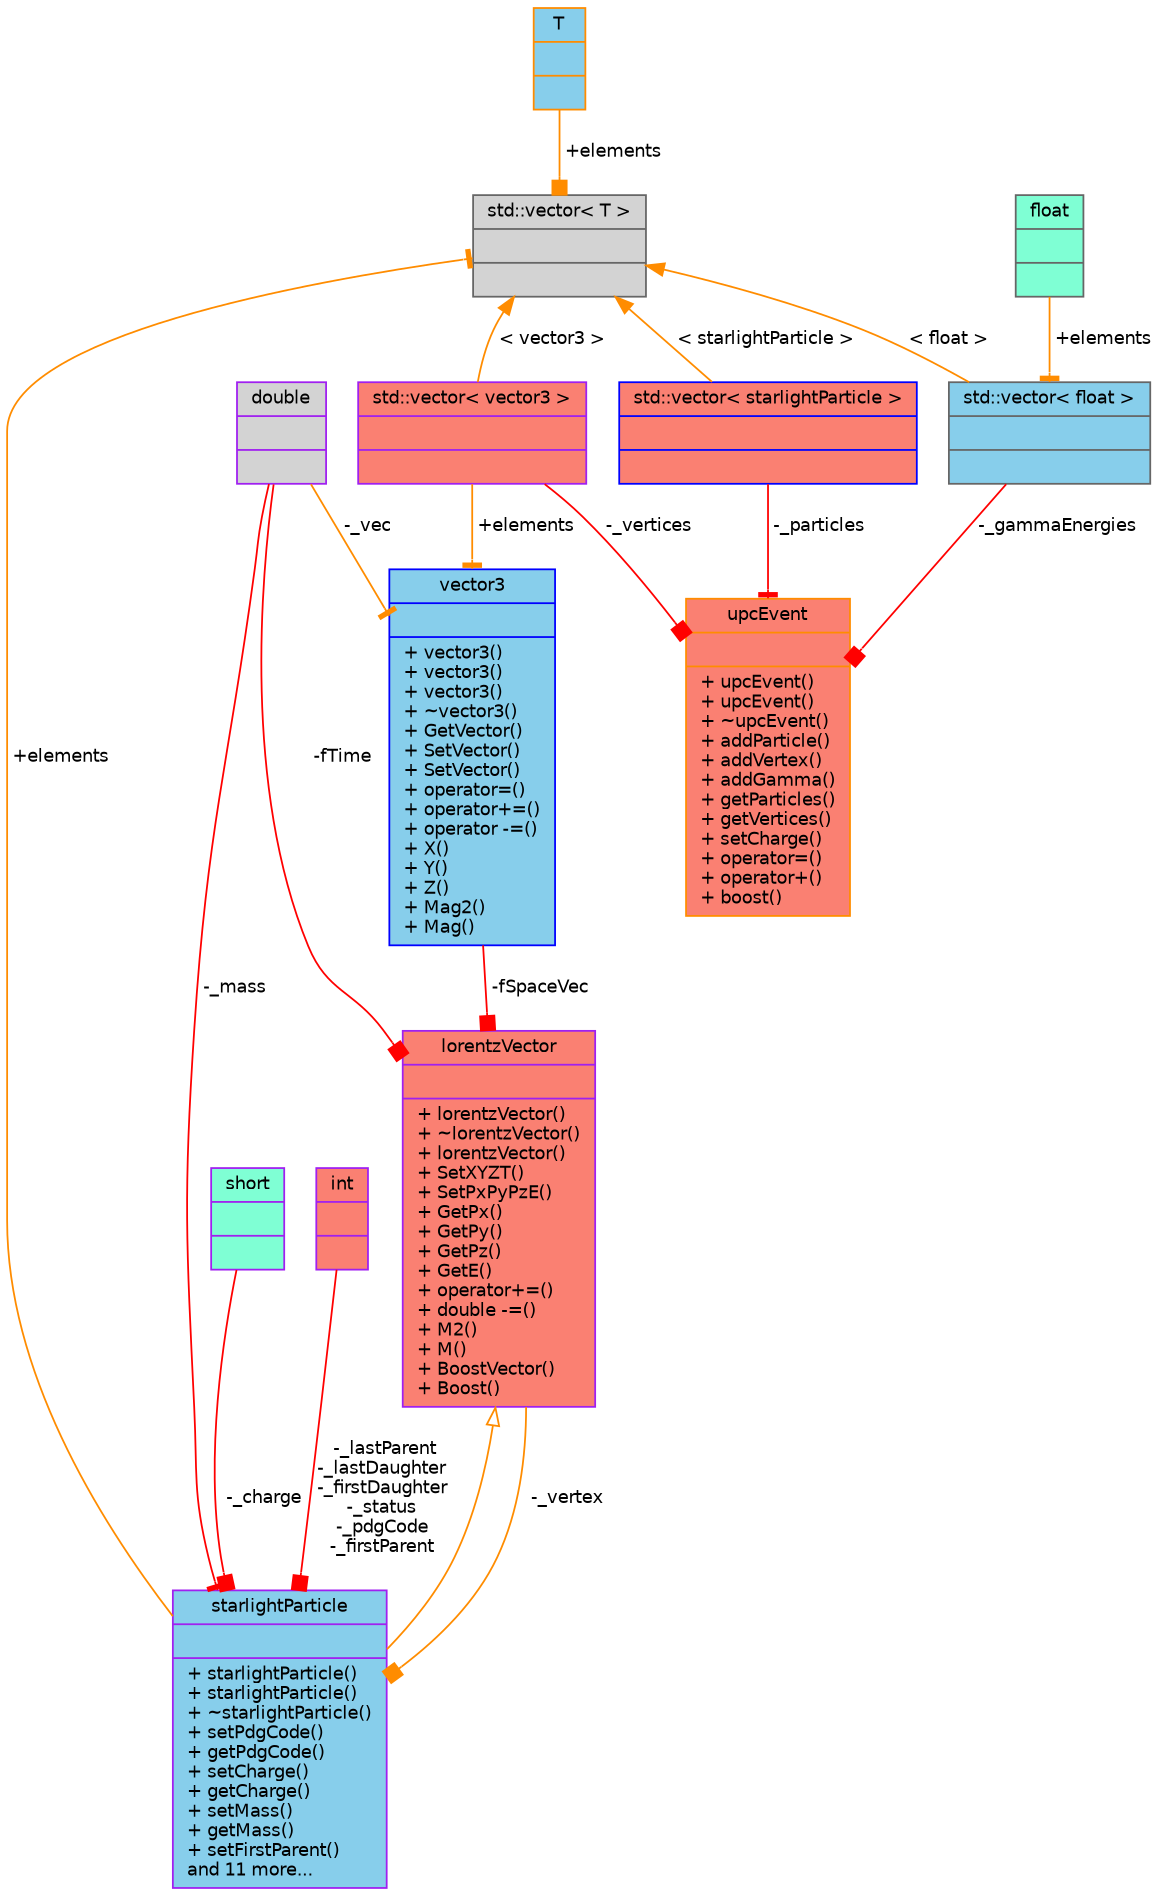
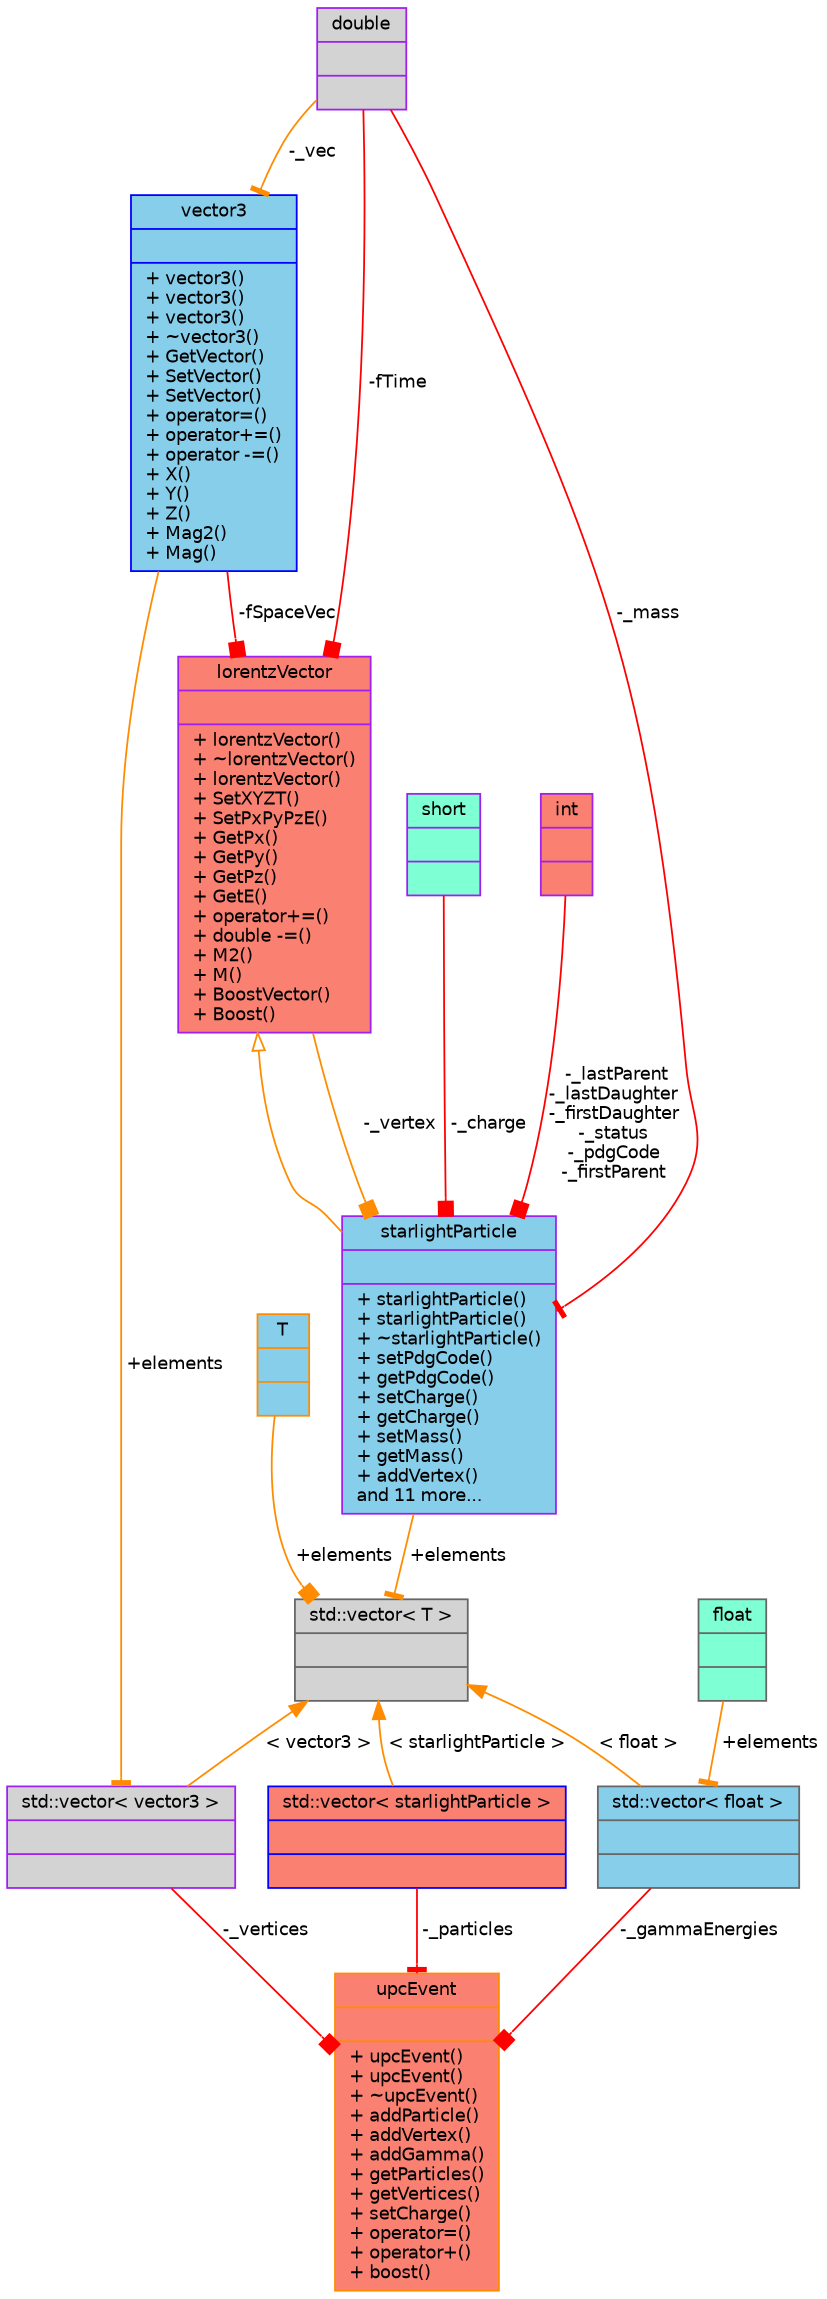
(472, 433) -> (121, 1837)
(472, 522) -> (121, 1173)
(264, 1851) -> (418, 1476)
